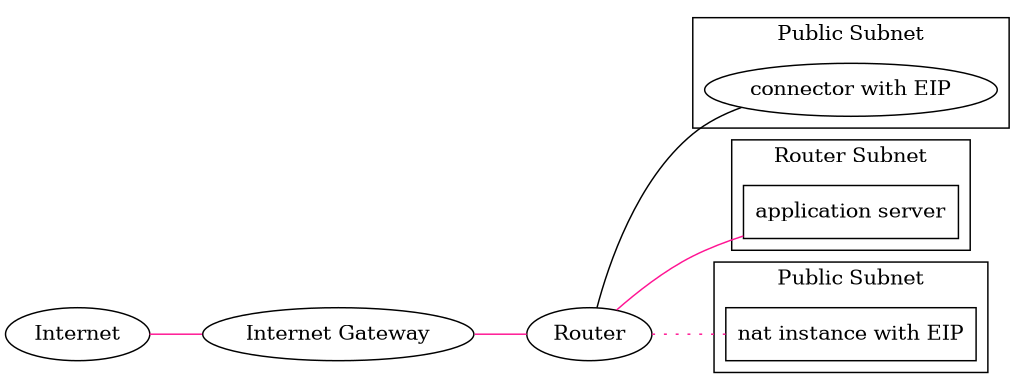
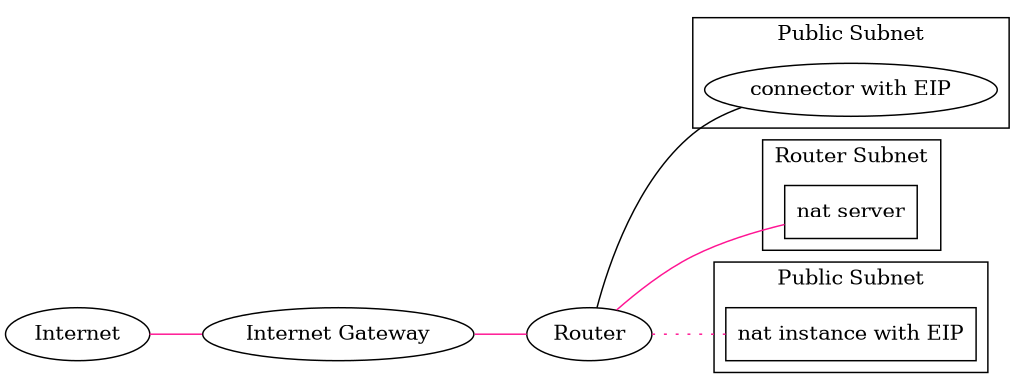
(851, 212) -> (851, 212)
